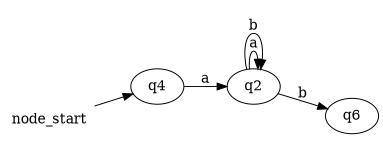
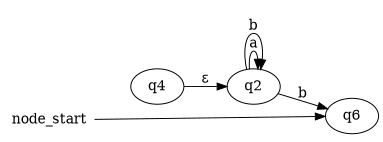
(206, 79) -> (206, 79)
(109, 101) -> (205, 118)
